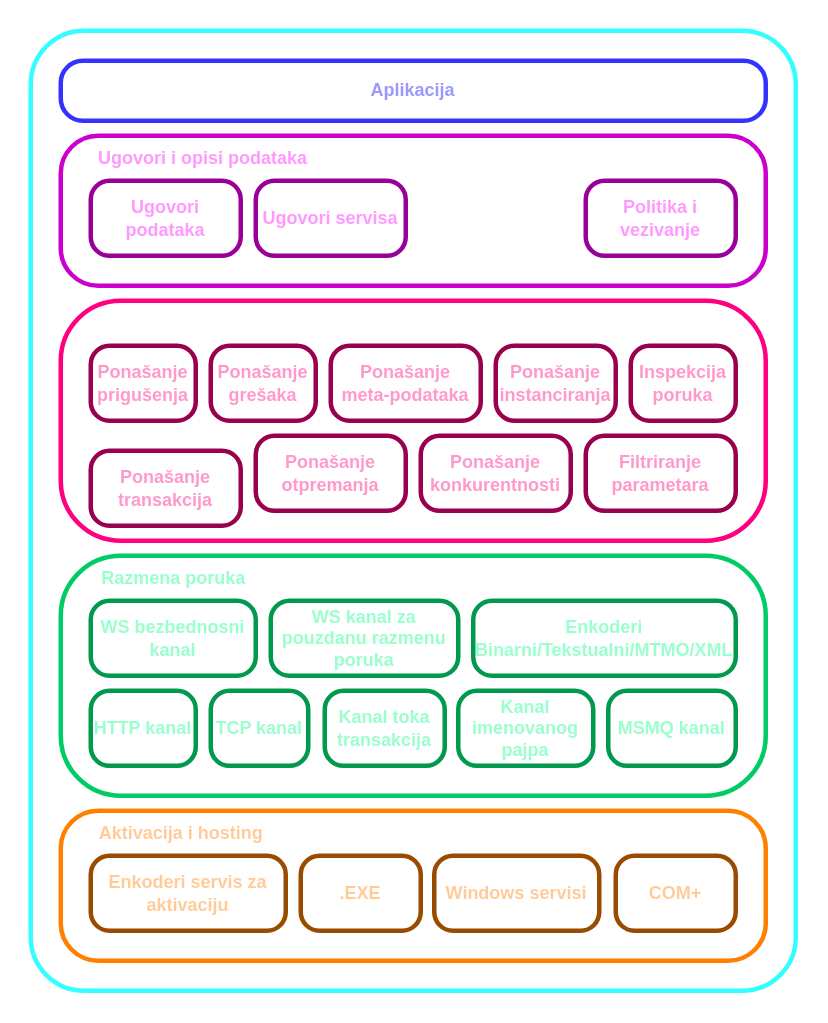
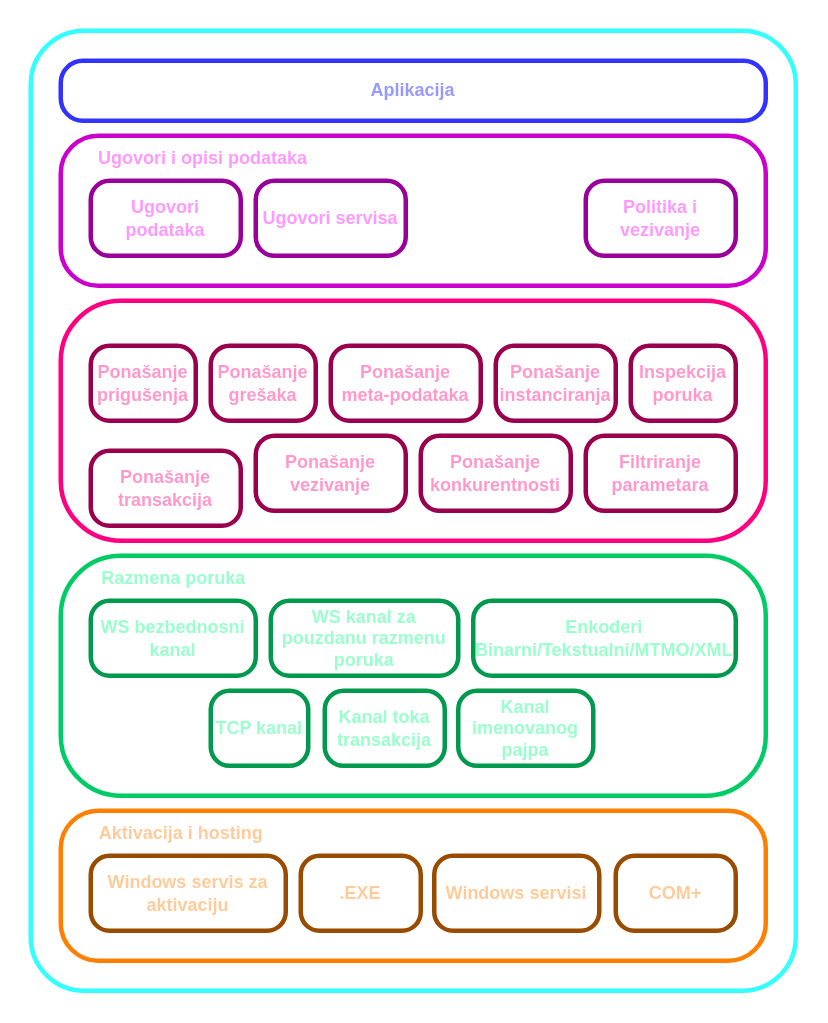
(331, 473) -> (331, 473)
(143, 728) -> none
(672, 728) -> none
(188, 893) -> (188, 893)
